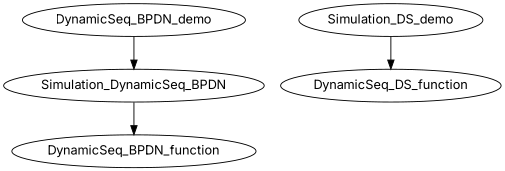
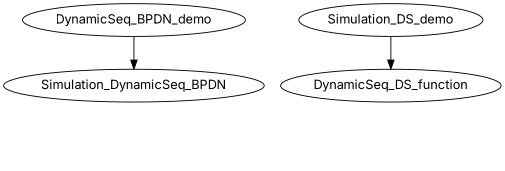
(134, 151) -> none
